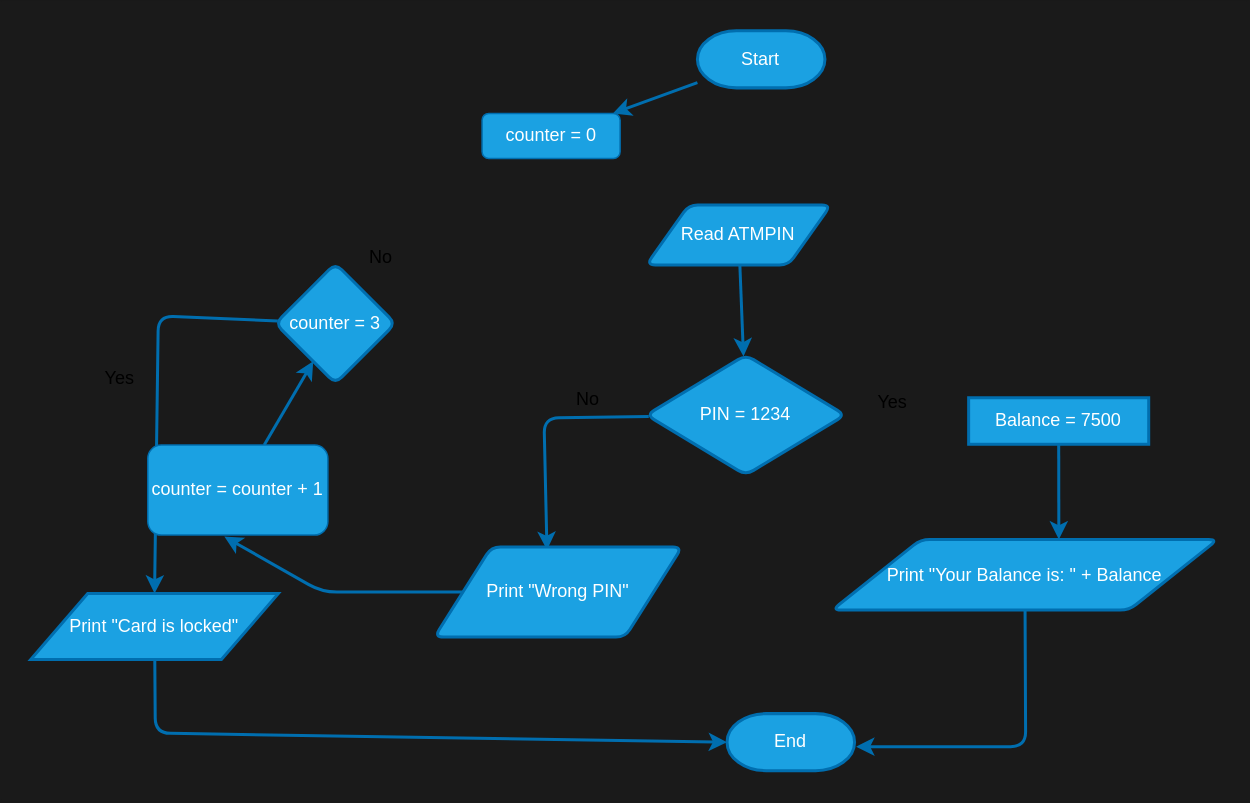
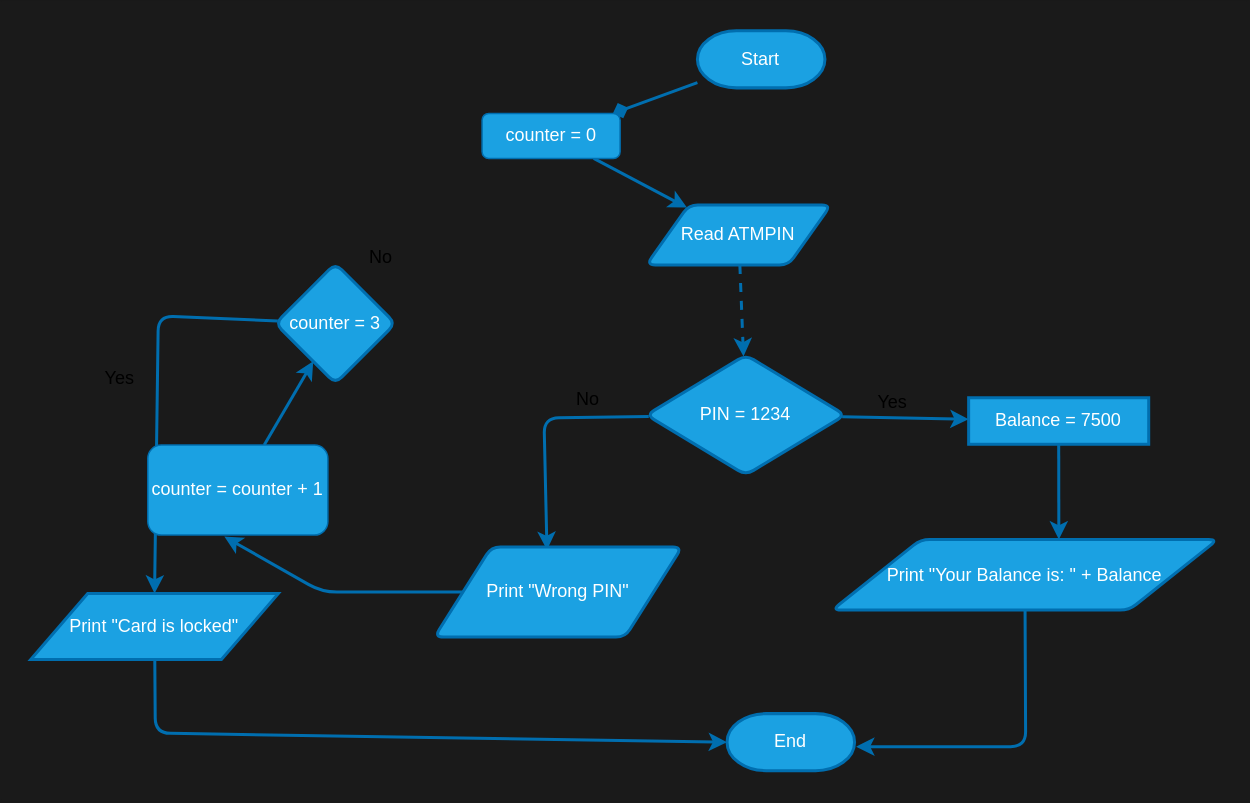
(626, 108) -> (627, 108)
none -> (634, 180)
(741, 302) -> (741, 302)
none -> (899, 418)
